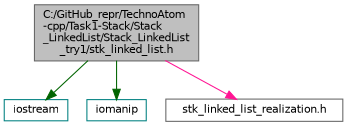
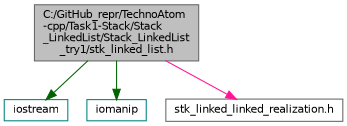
(254, 110) -> (254, 110)
